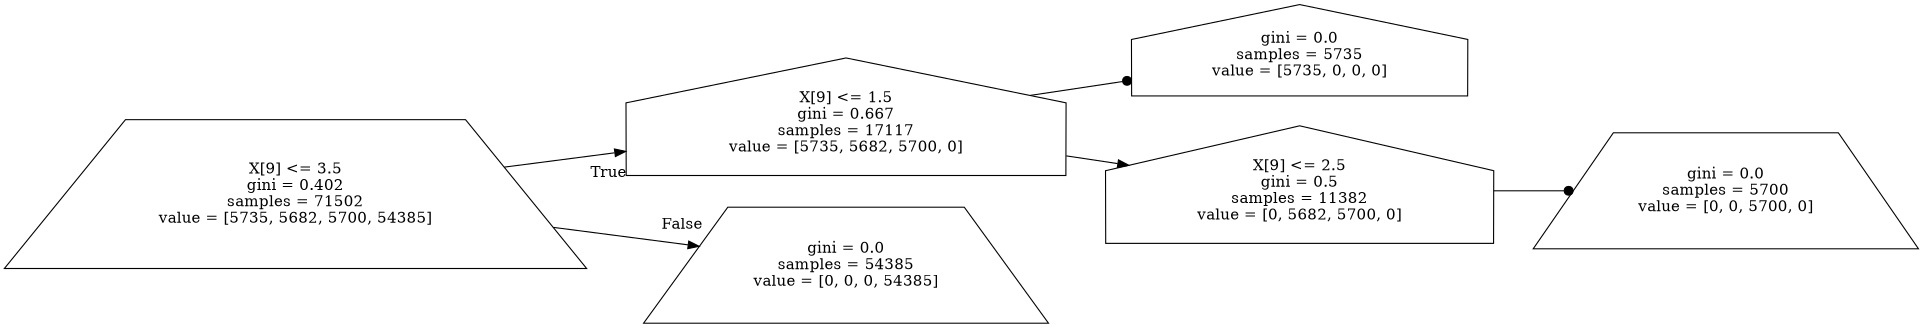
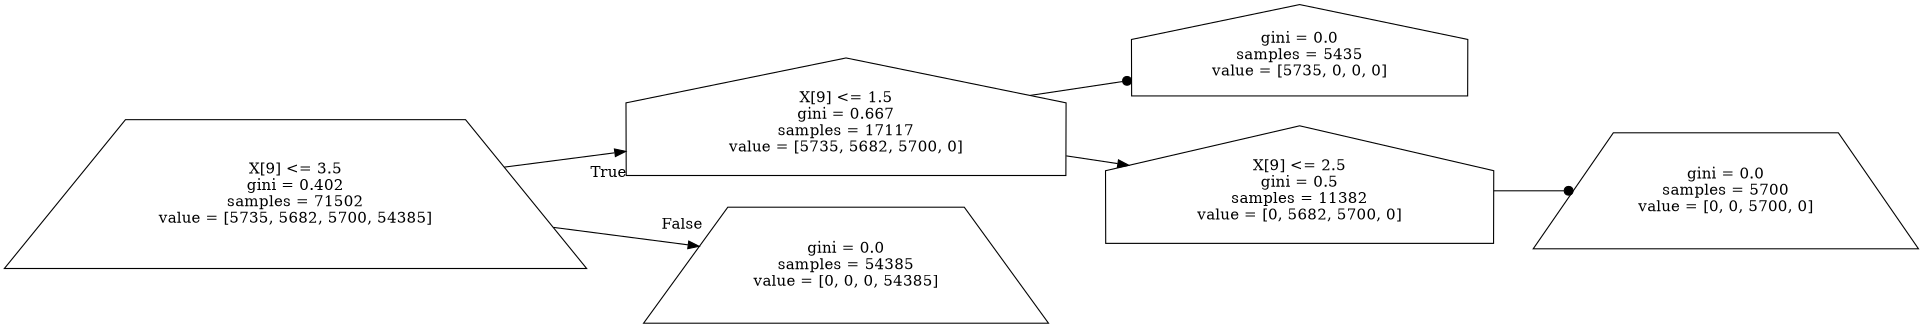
(1300, 55) -> (1300, 55)
